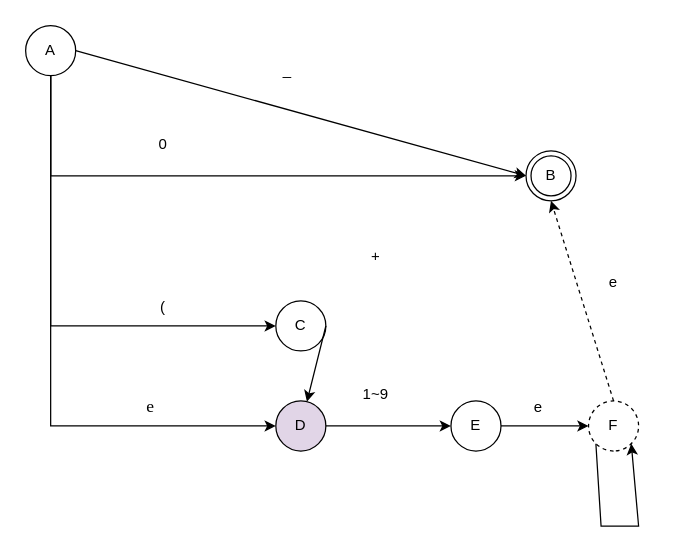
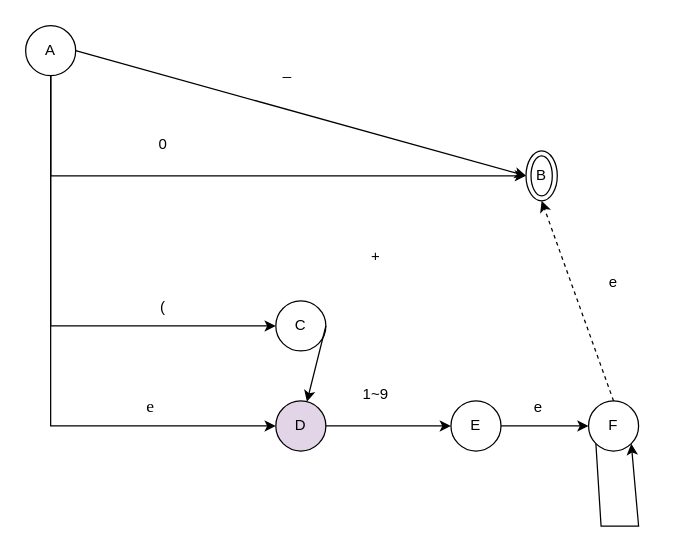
(551, 176) -> (541, 176)
(613, 426) -> (613, 426)
